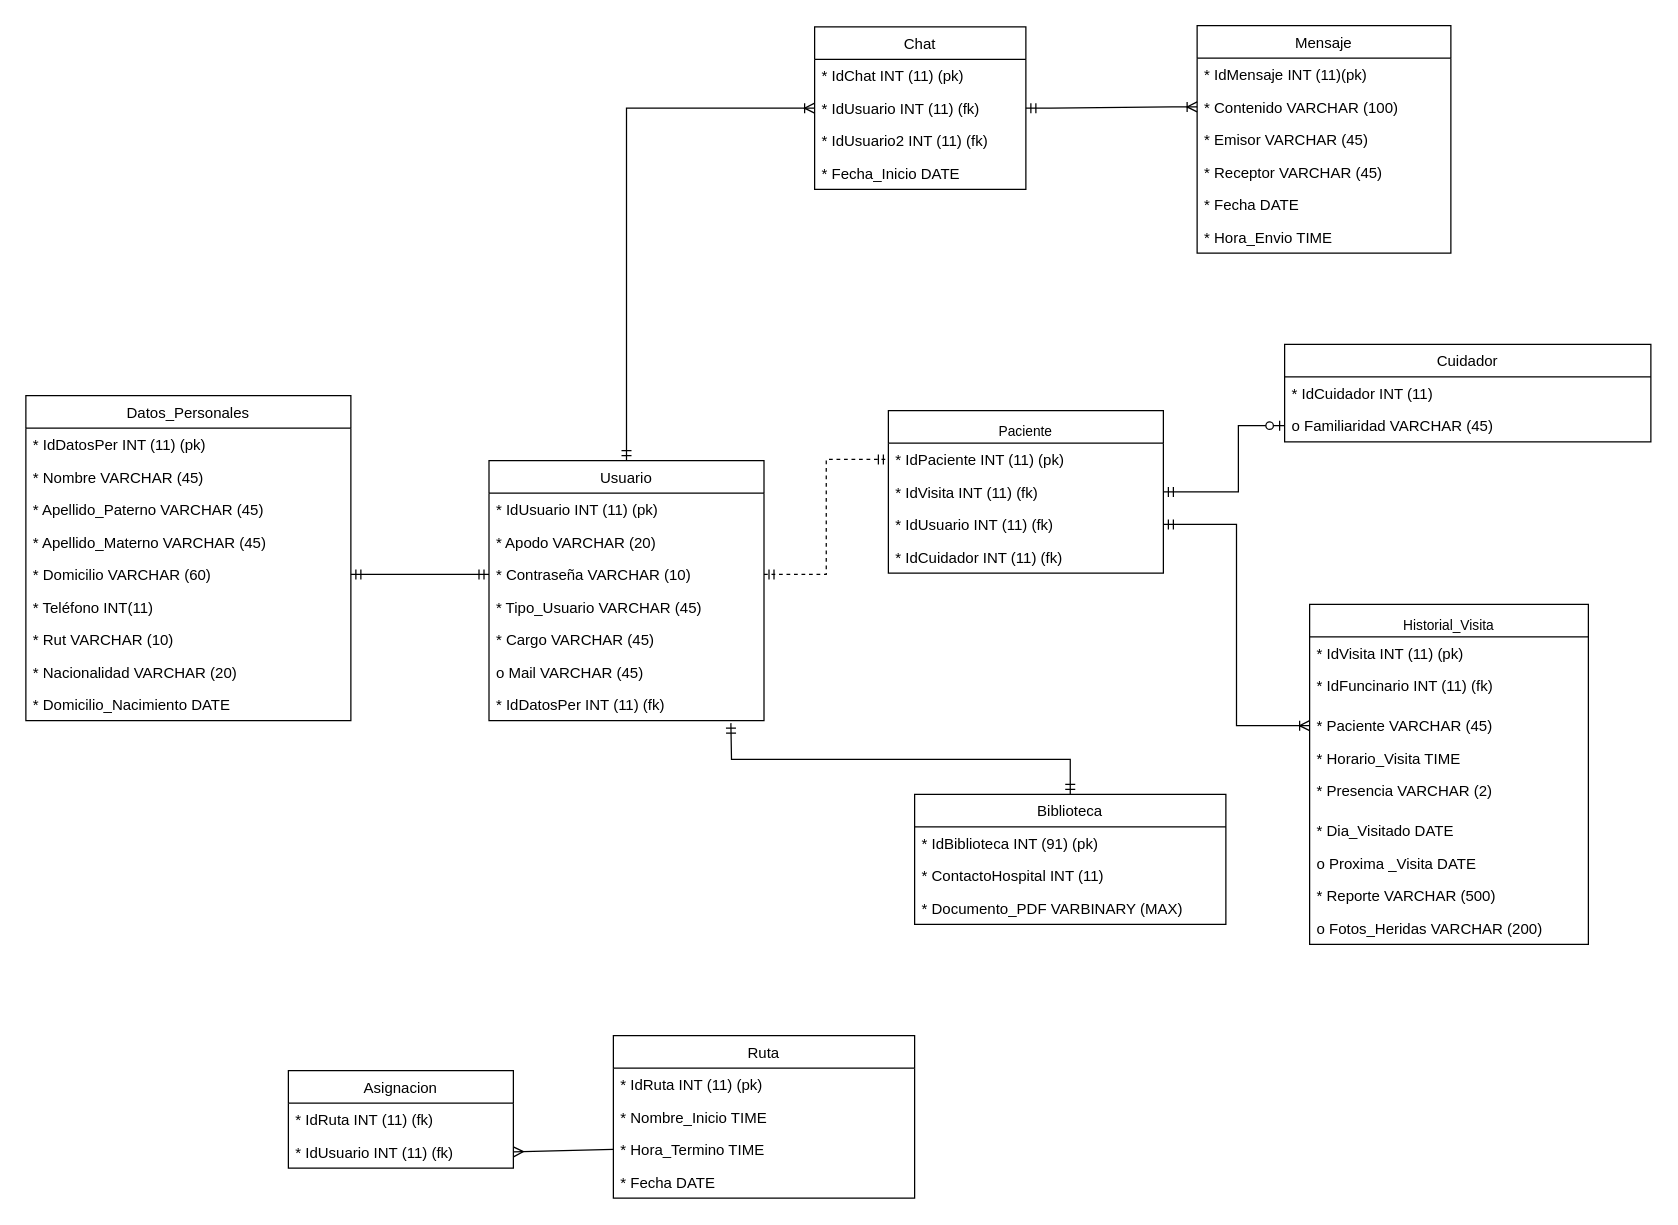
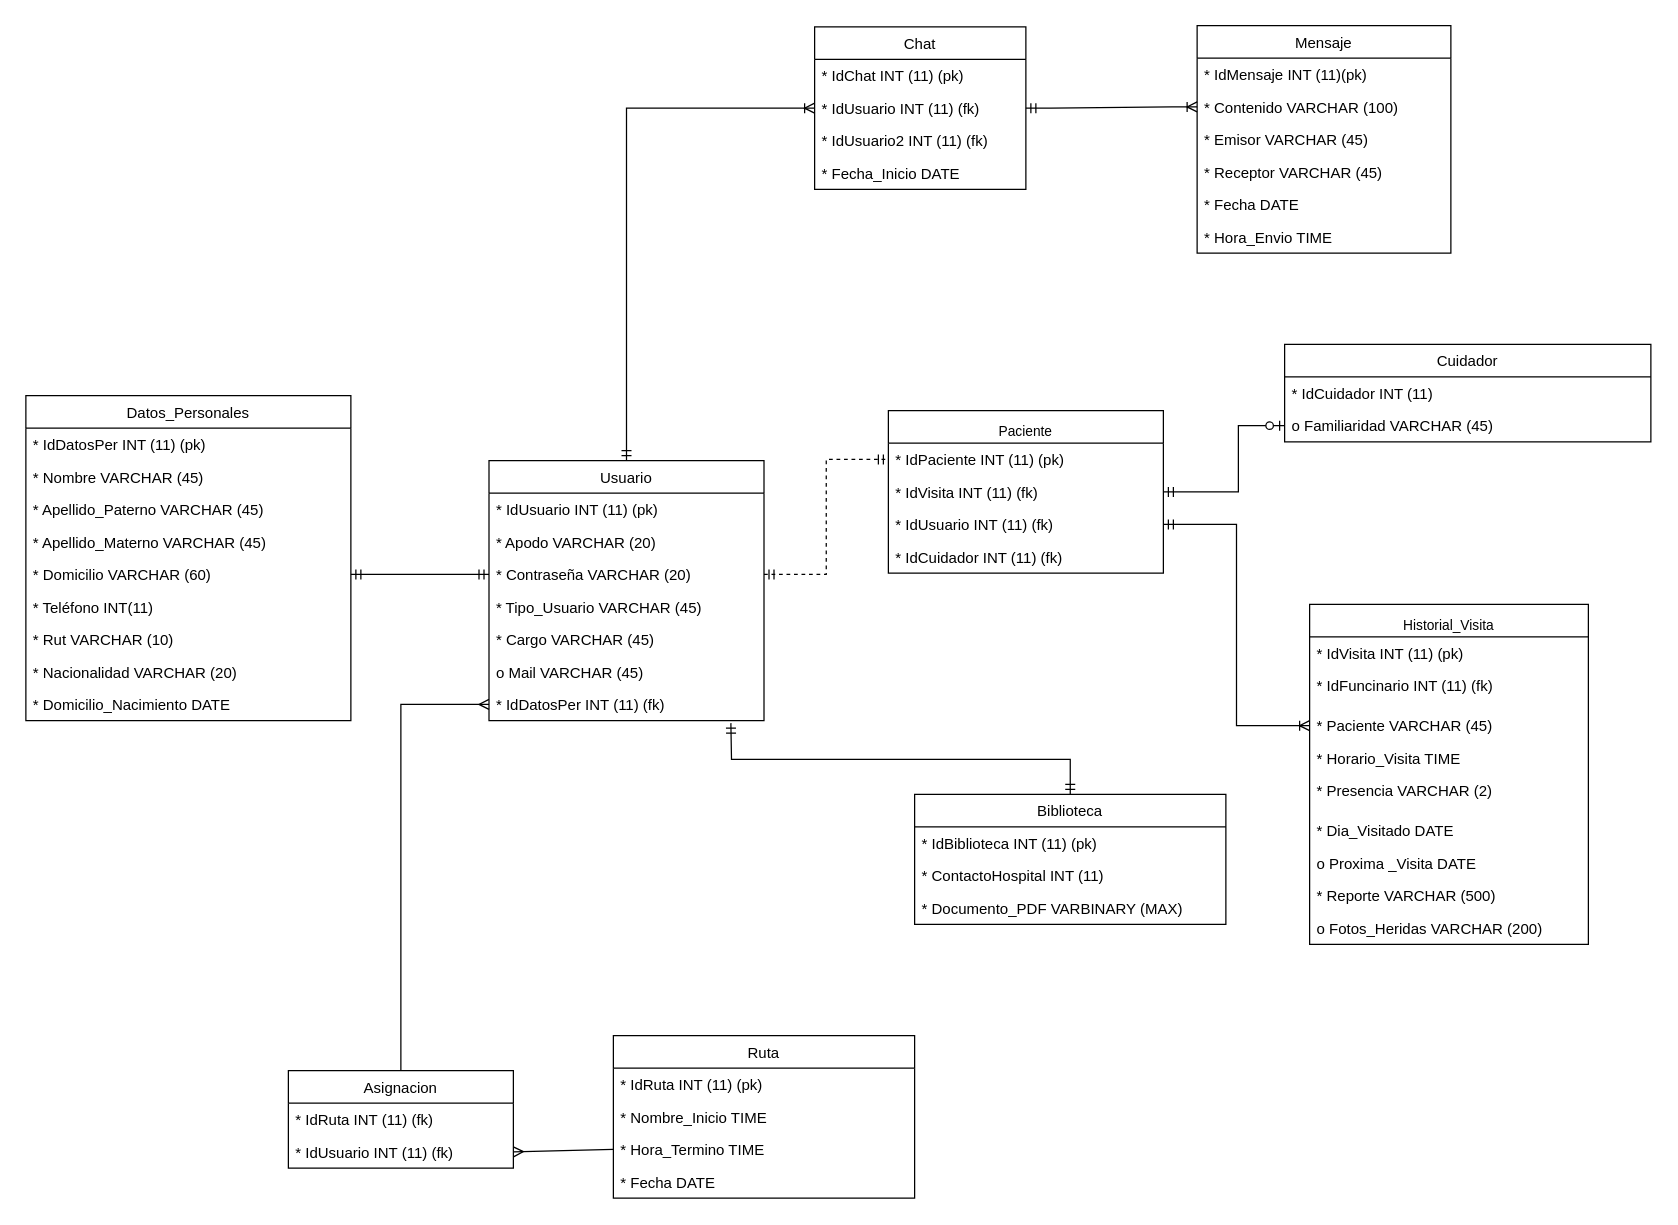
(595, 575) -> (595, 575)
none -> (401, 842)
(1025, 844) -> (1025, 844)
